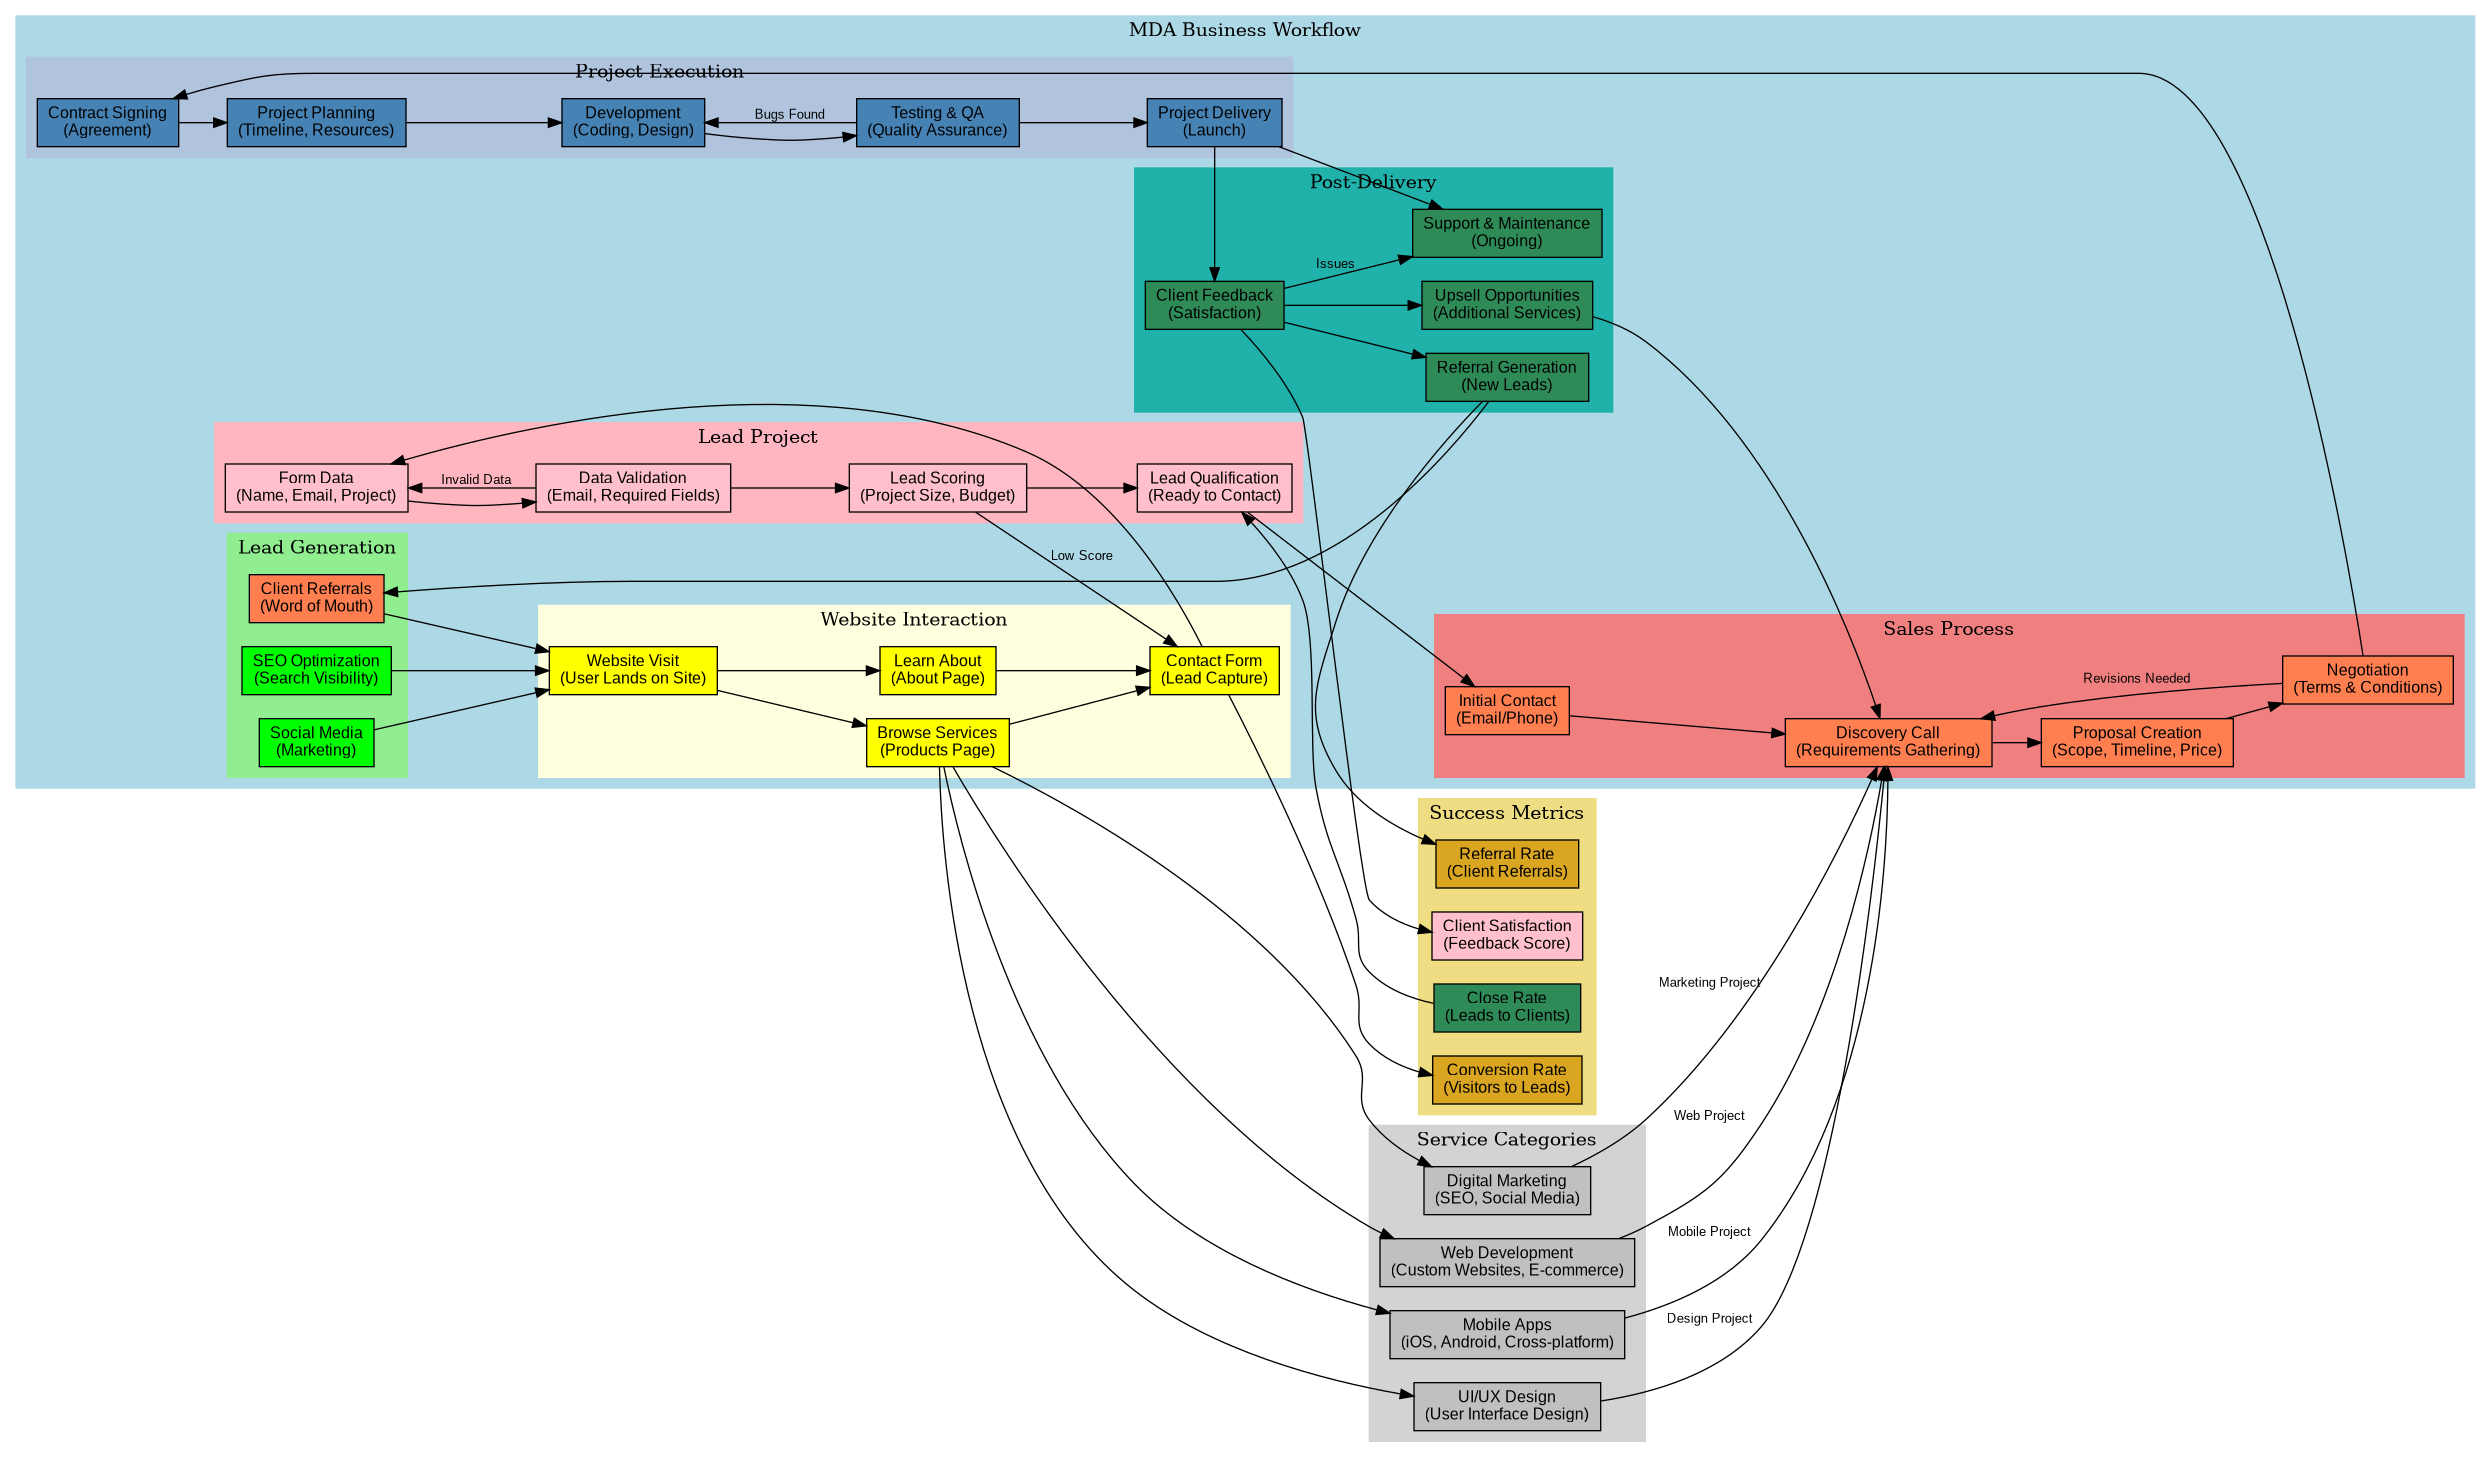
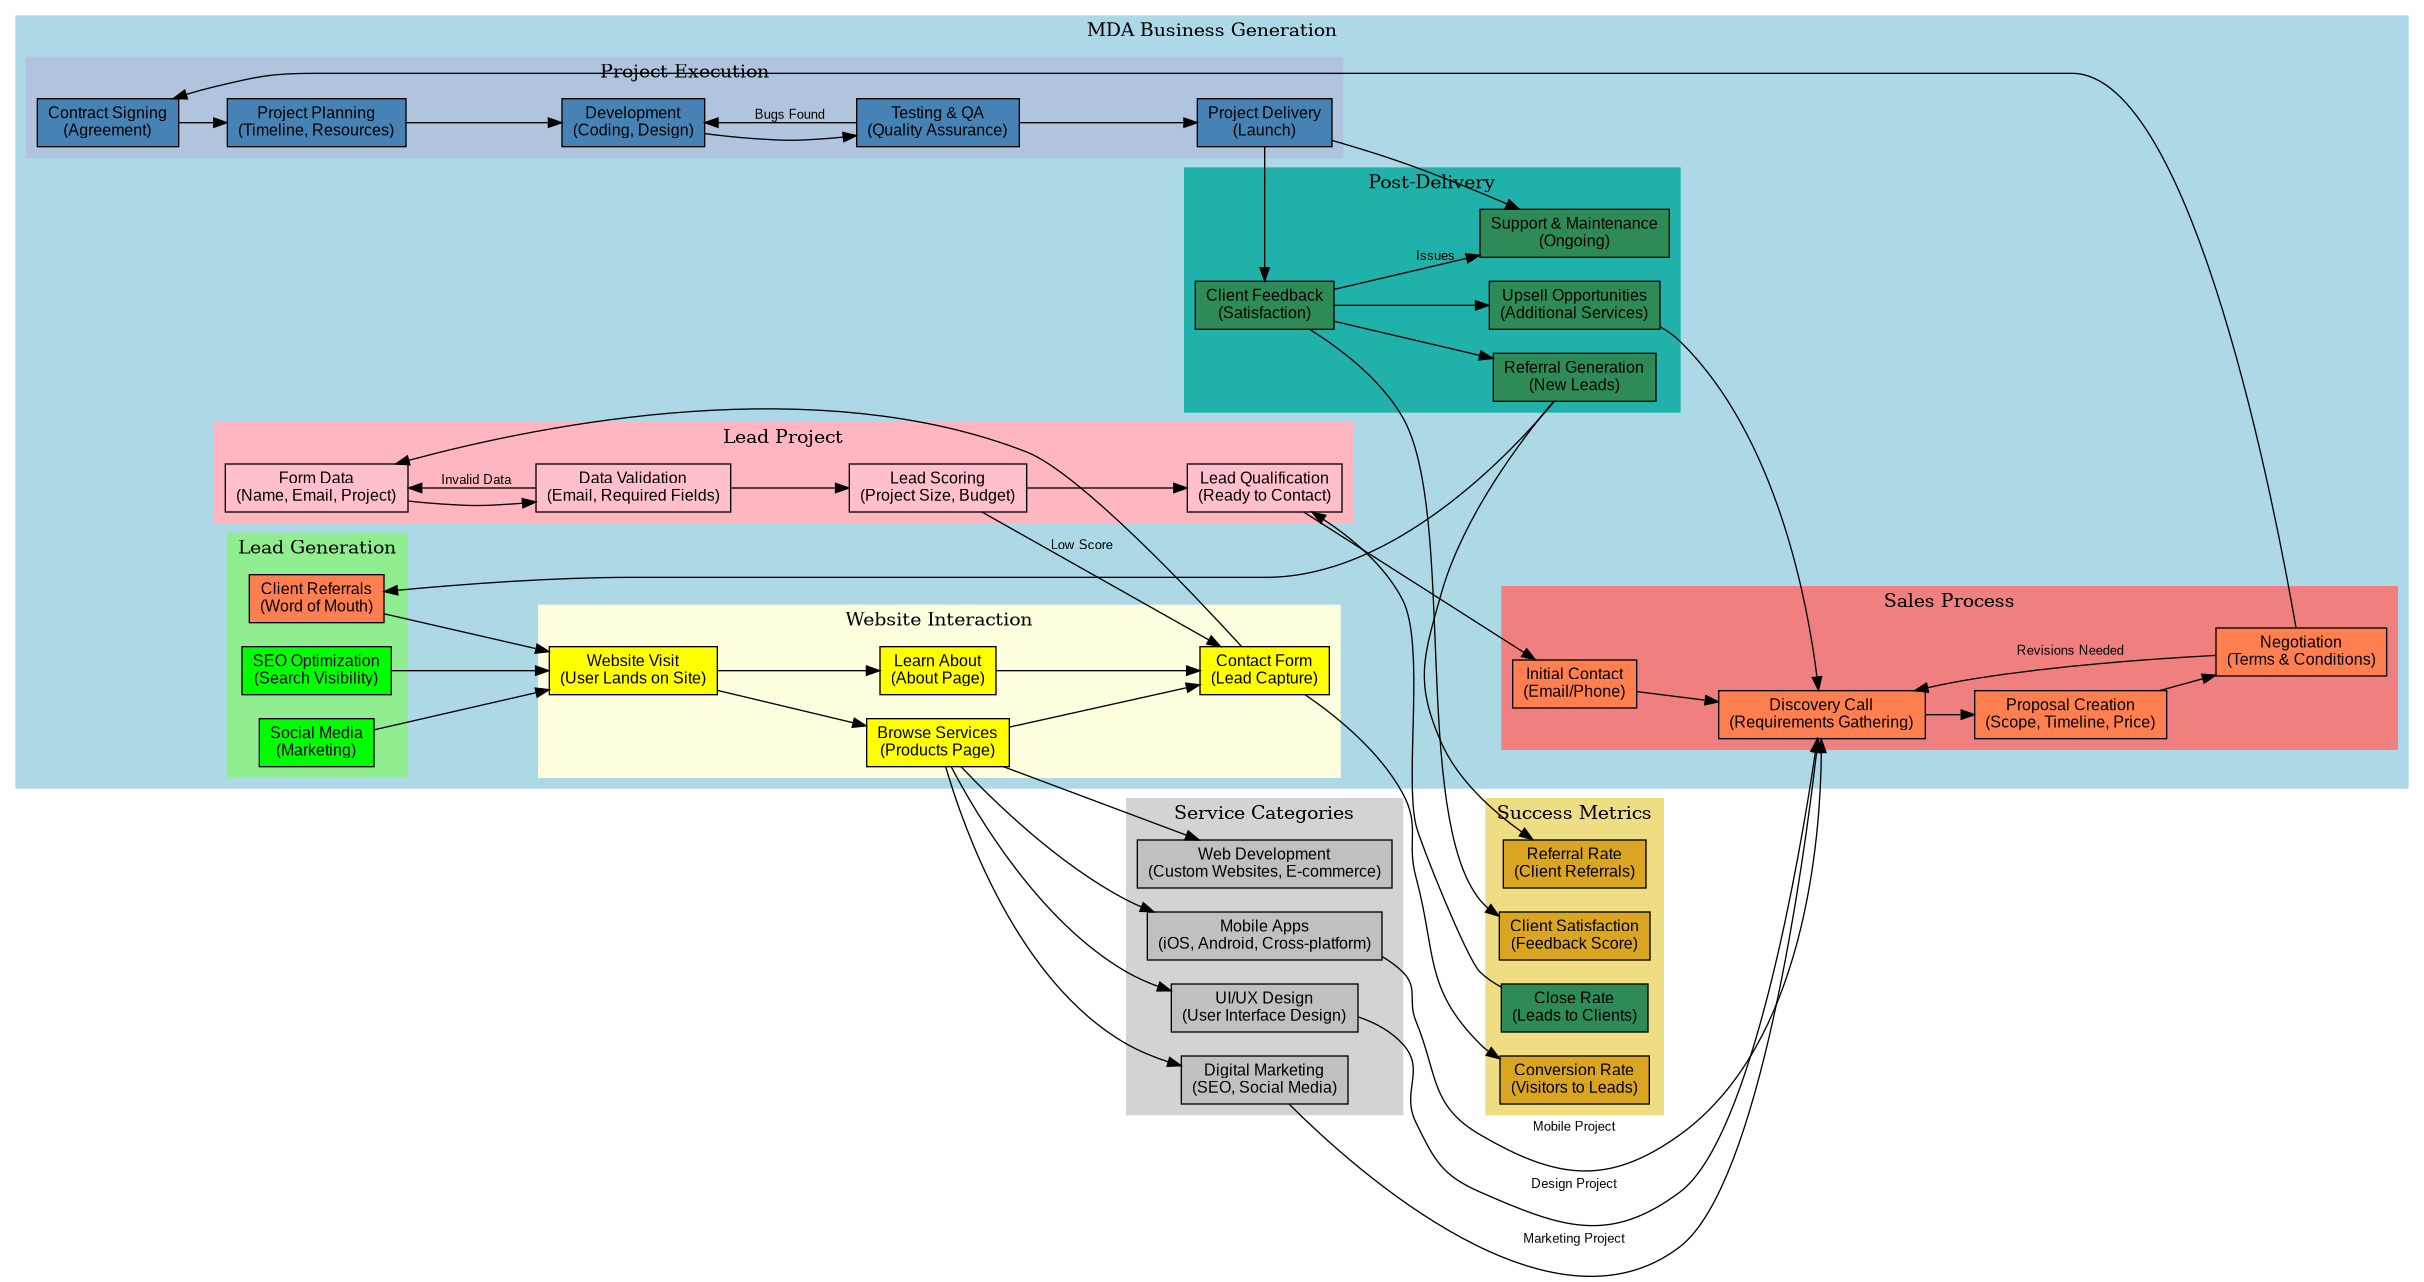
(1245, 31) -> (1212, 31)
(1507, 936) -> (1575, 936)
(1804, 1045) -> none
